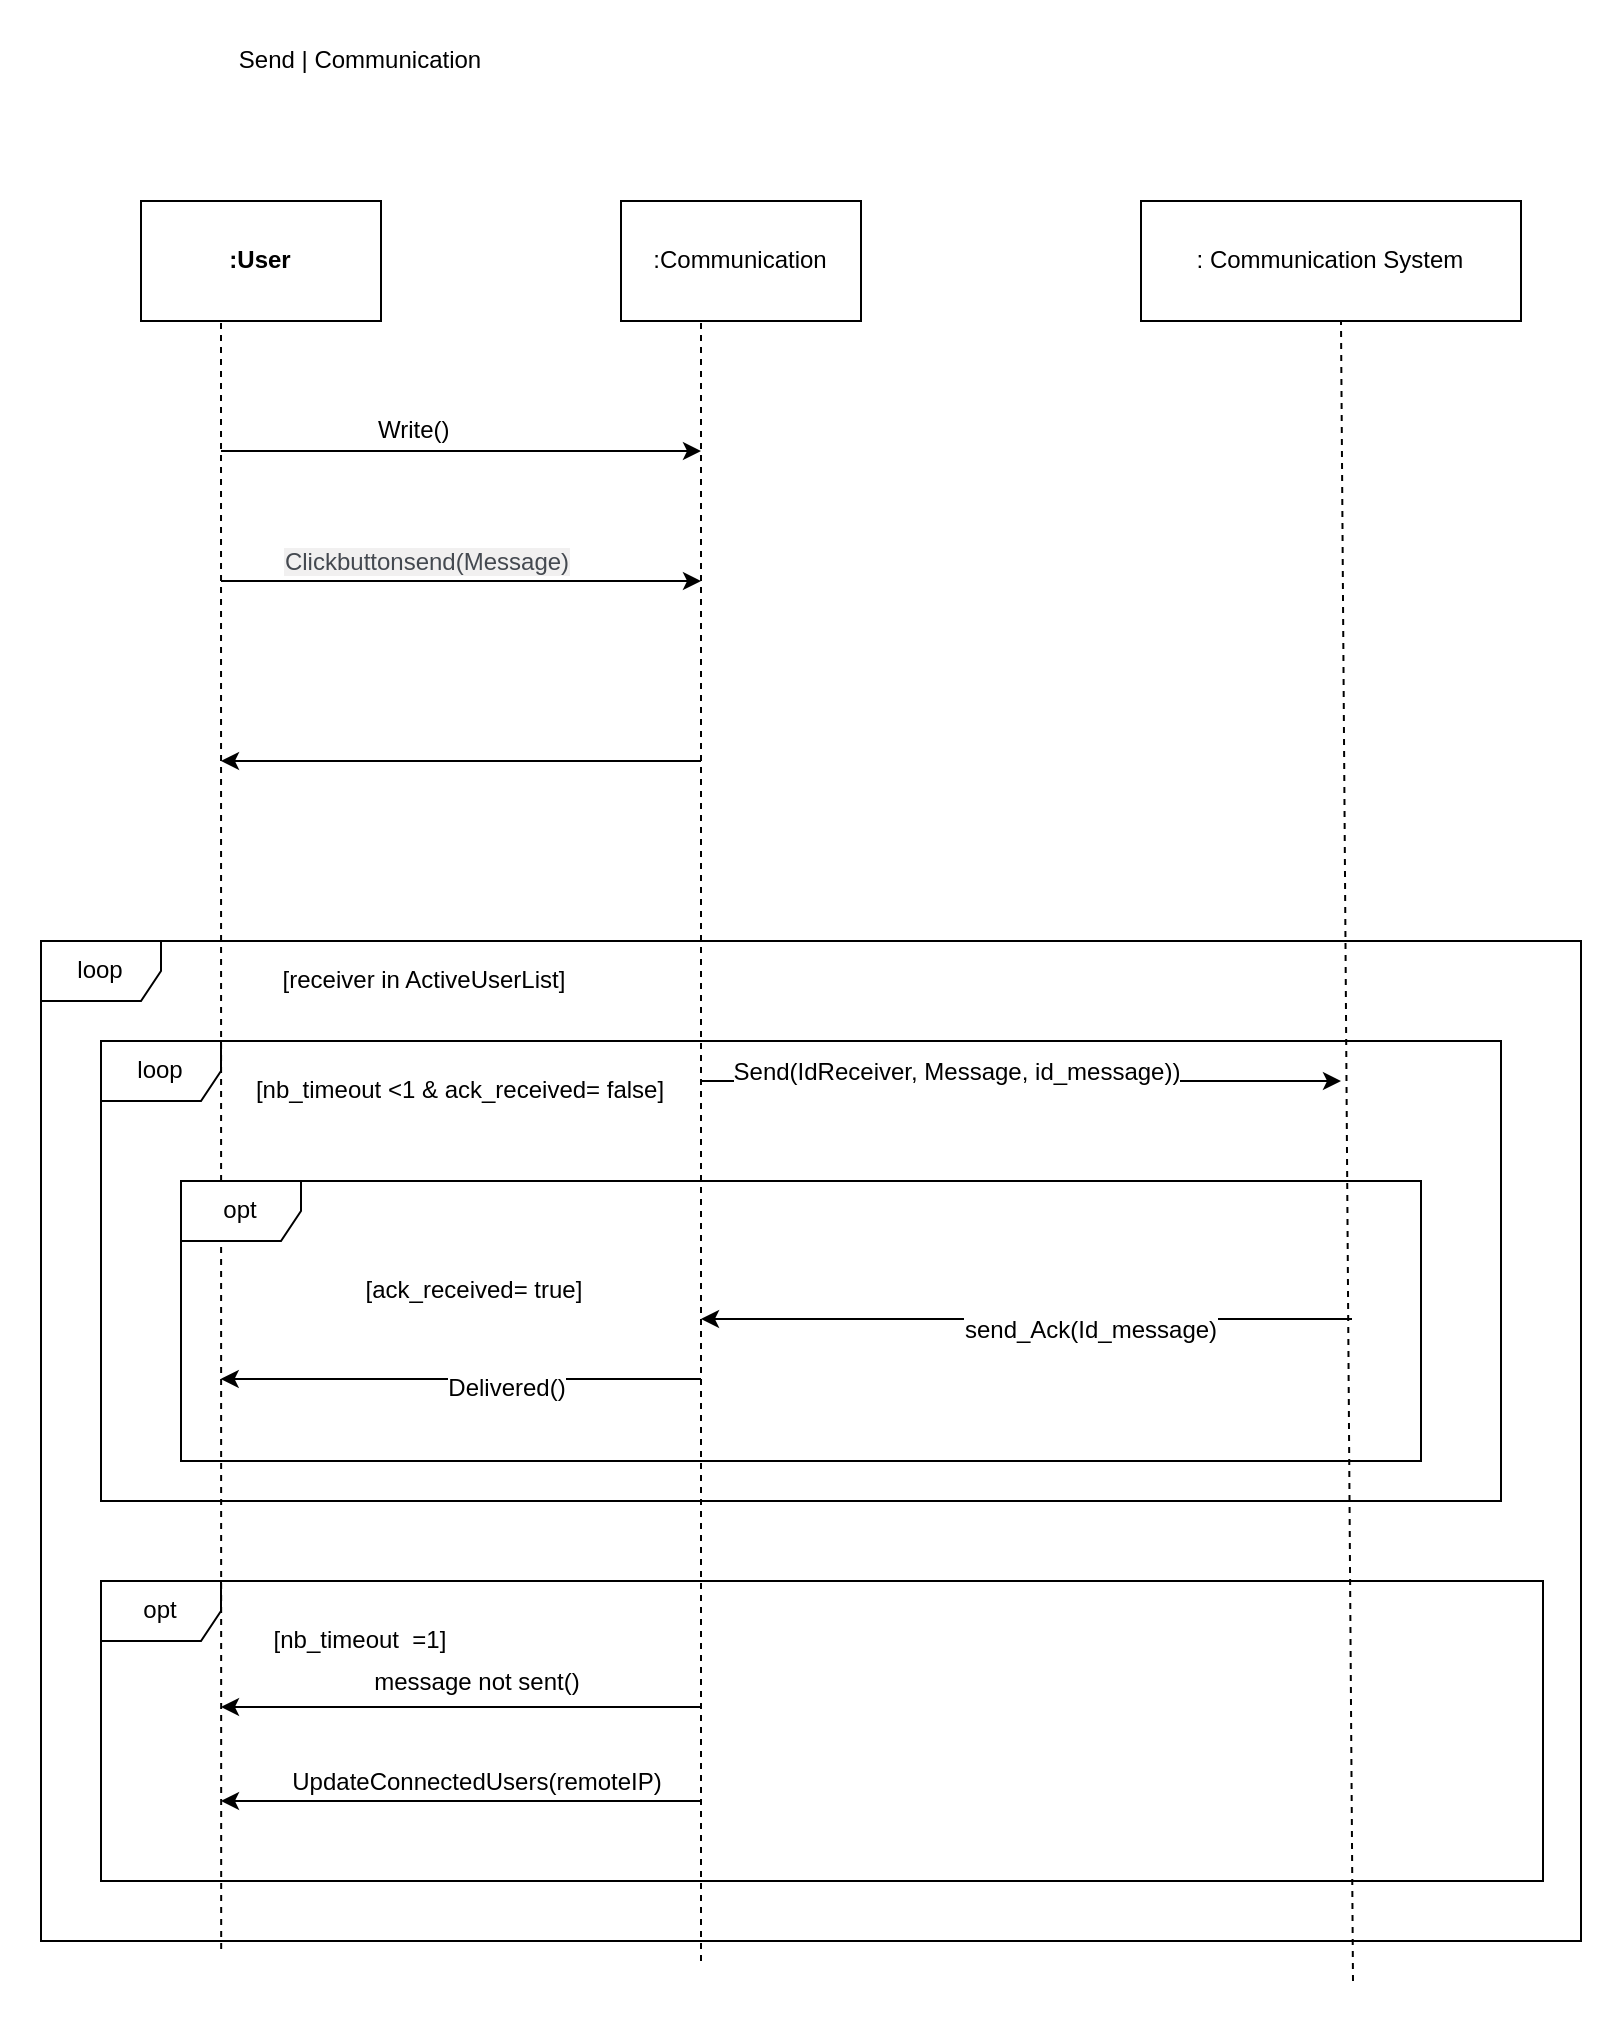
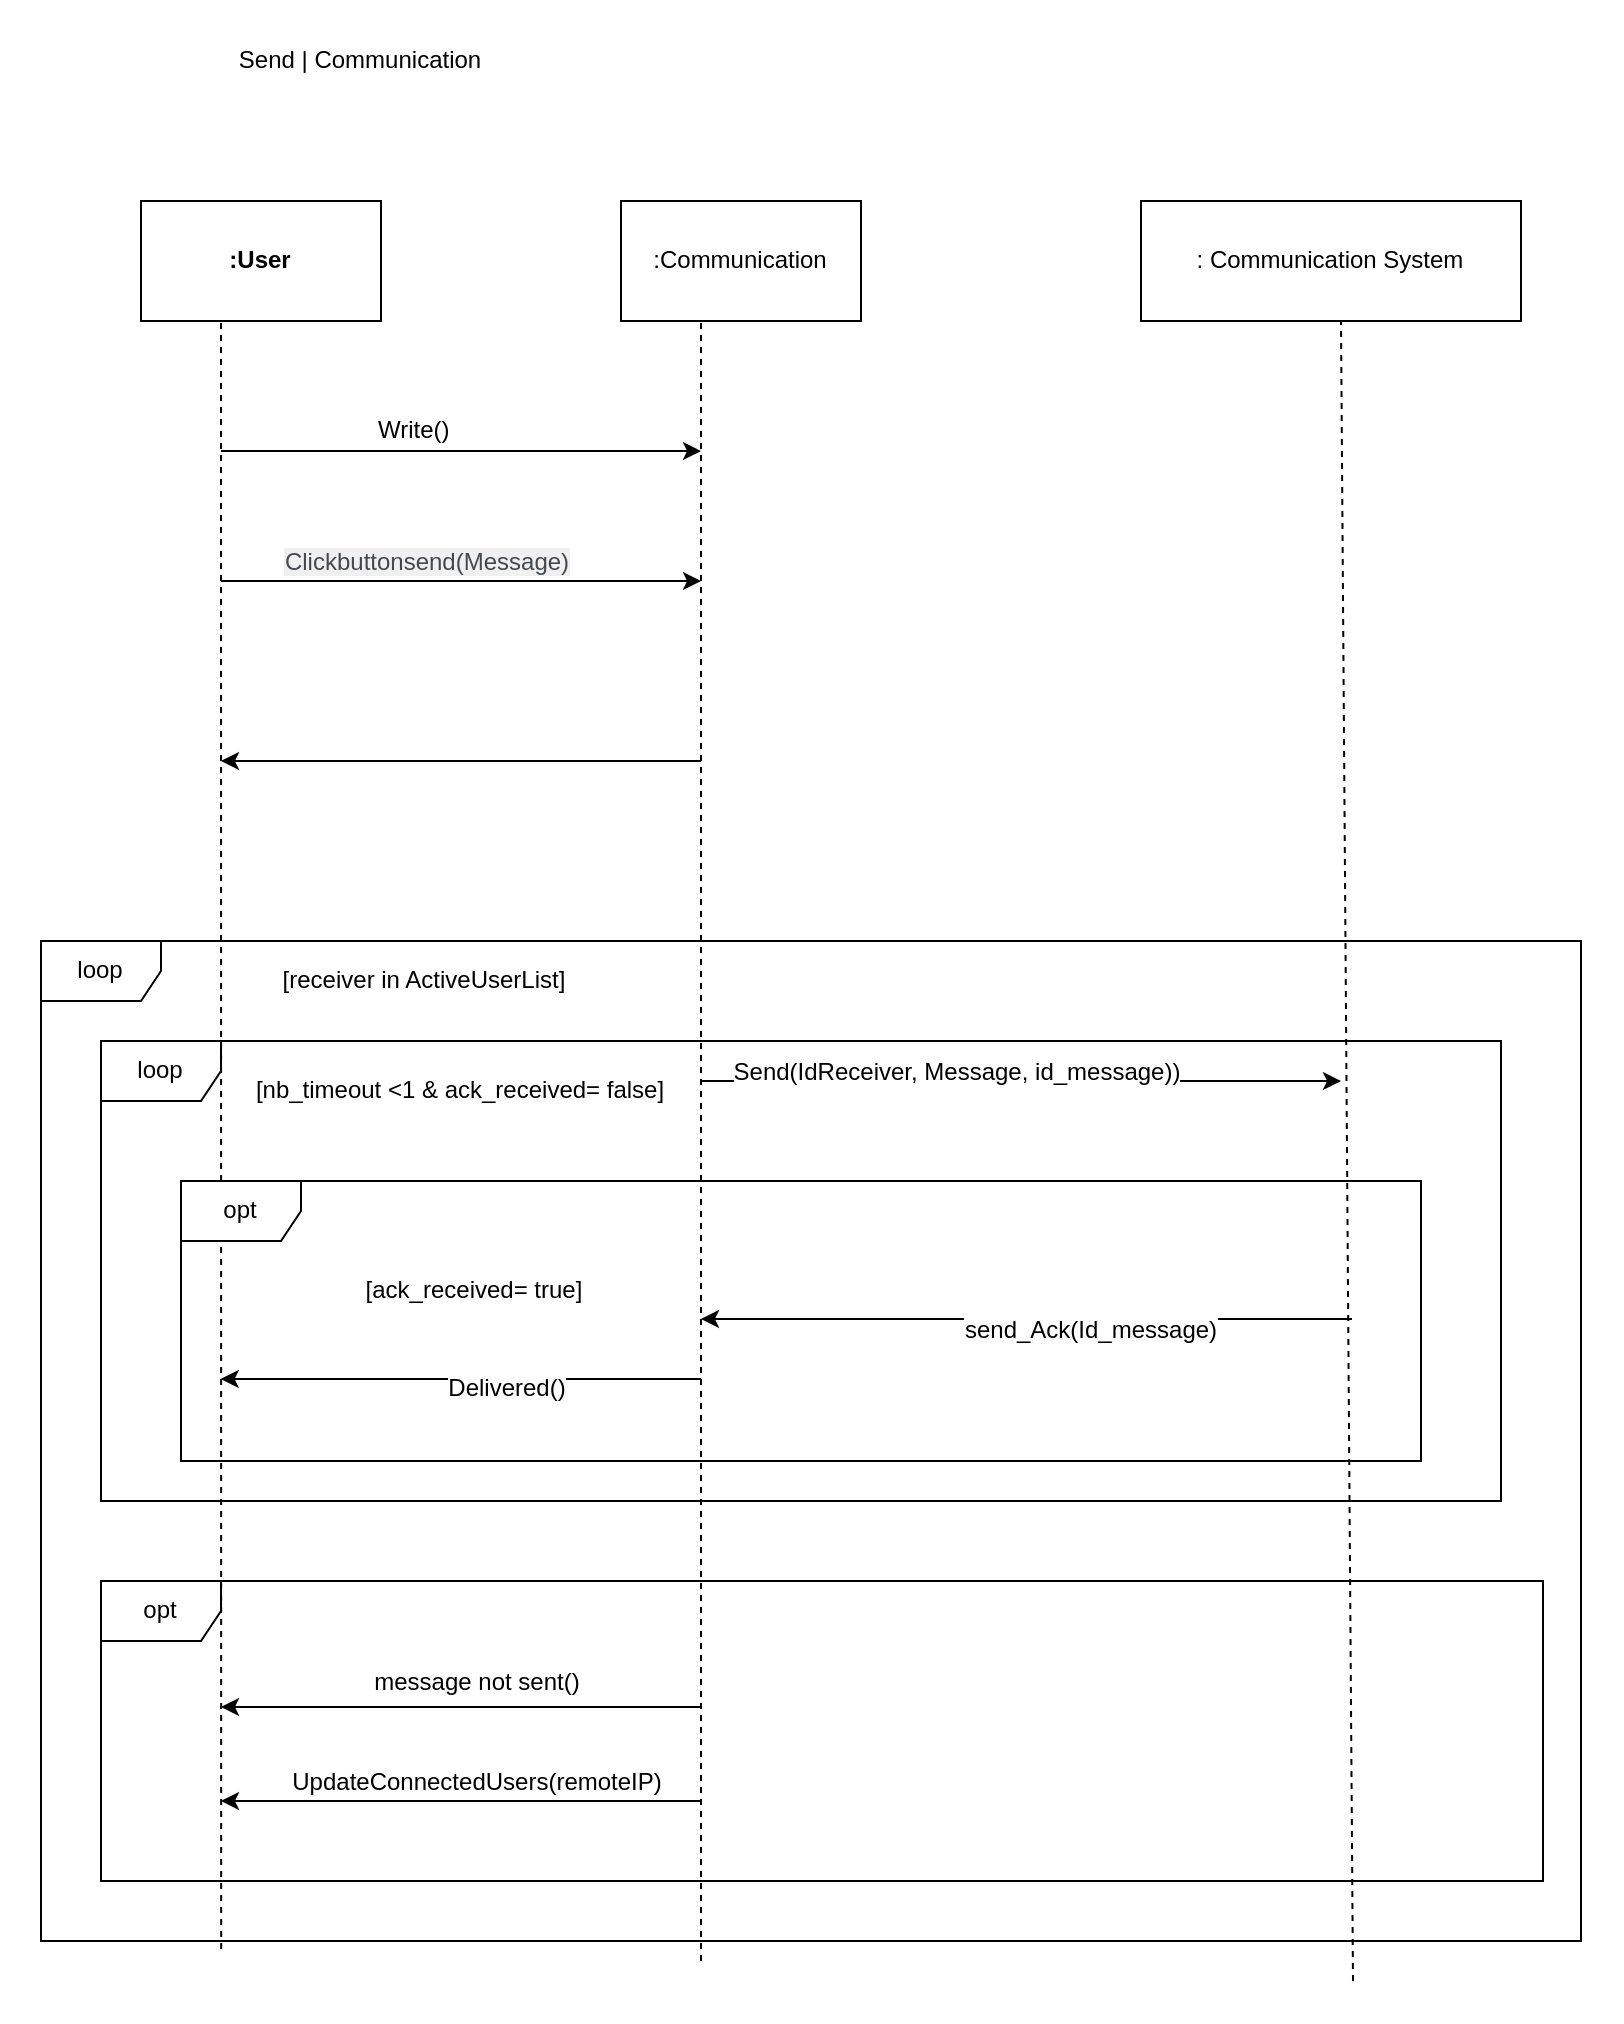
(361, 1641) -> none
